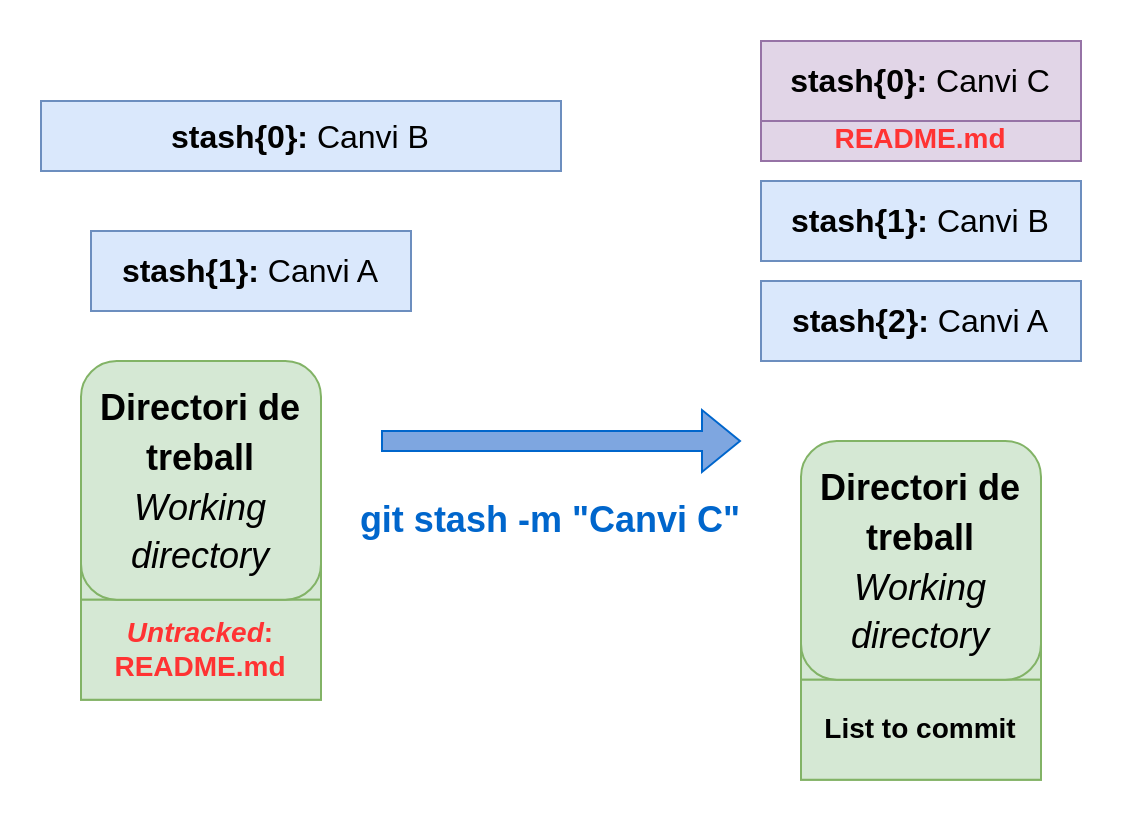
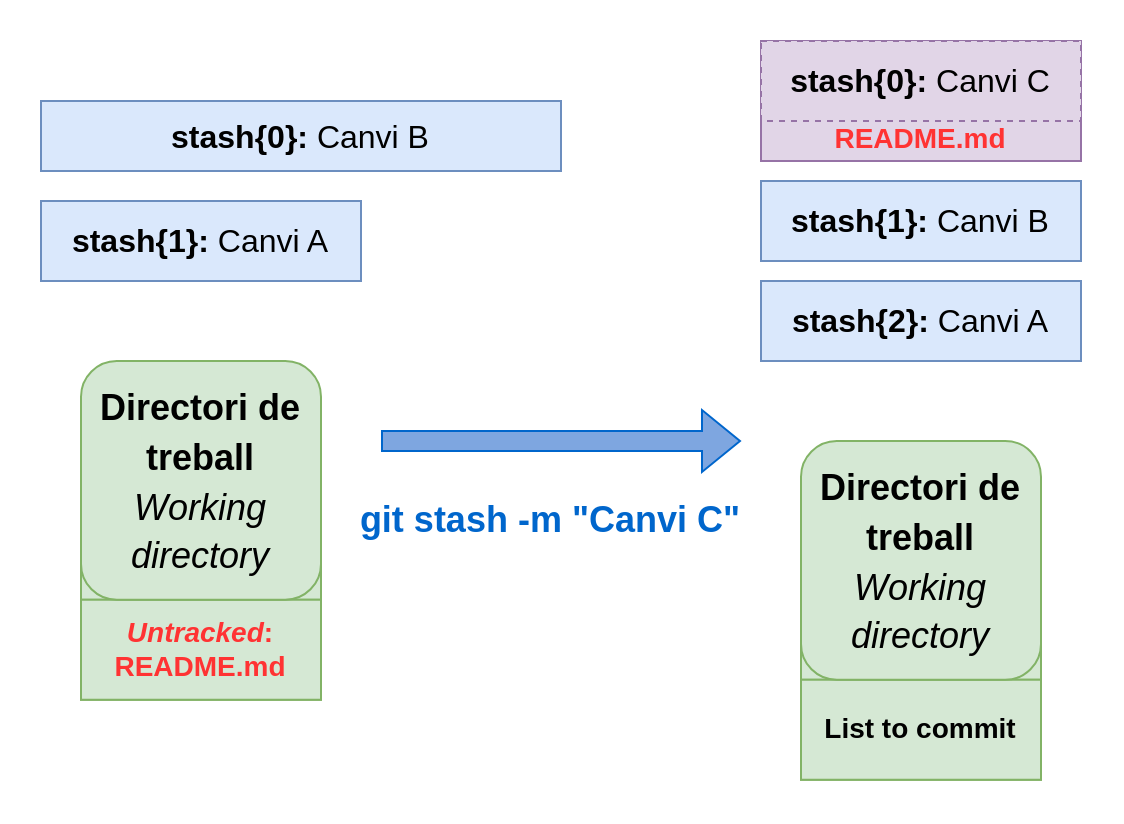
(921, 81) -> (921, 81)
(251, 271) -> (201, 241)
